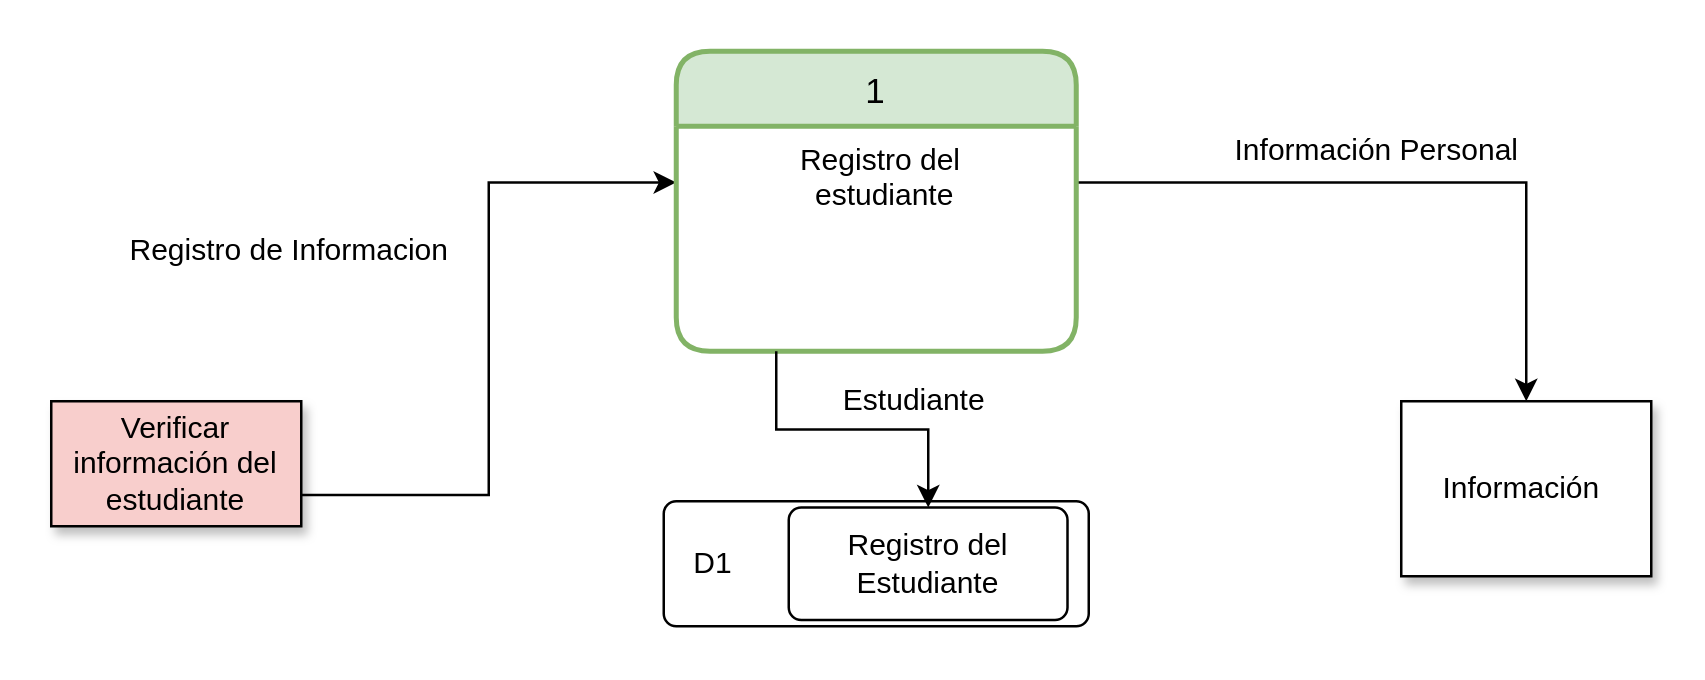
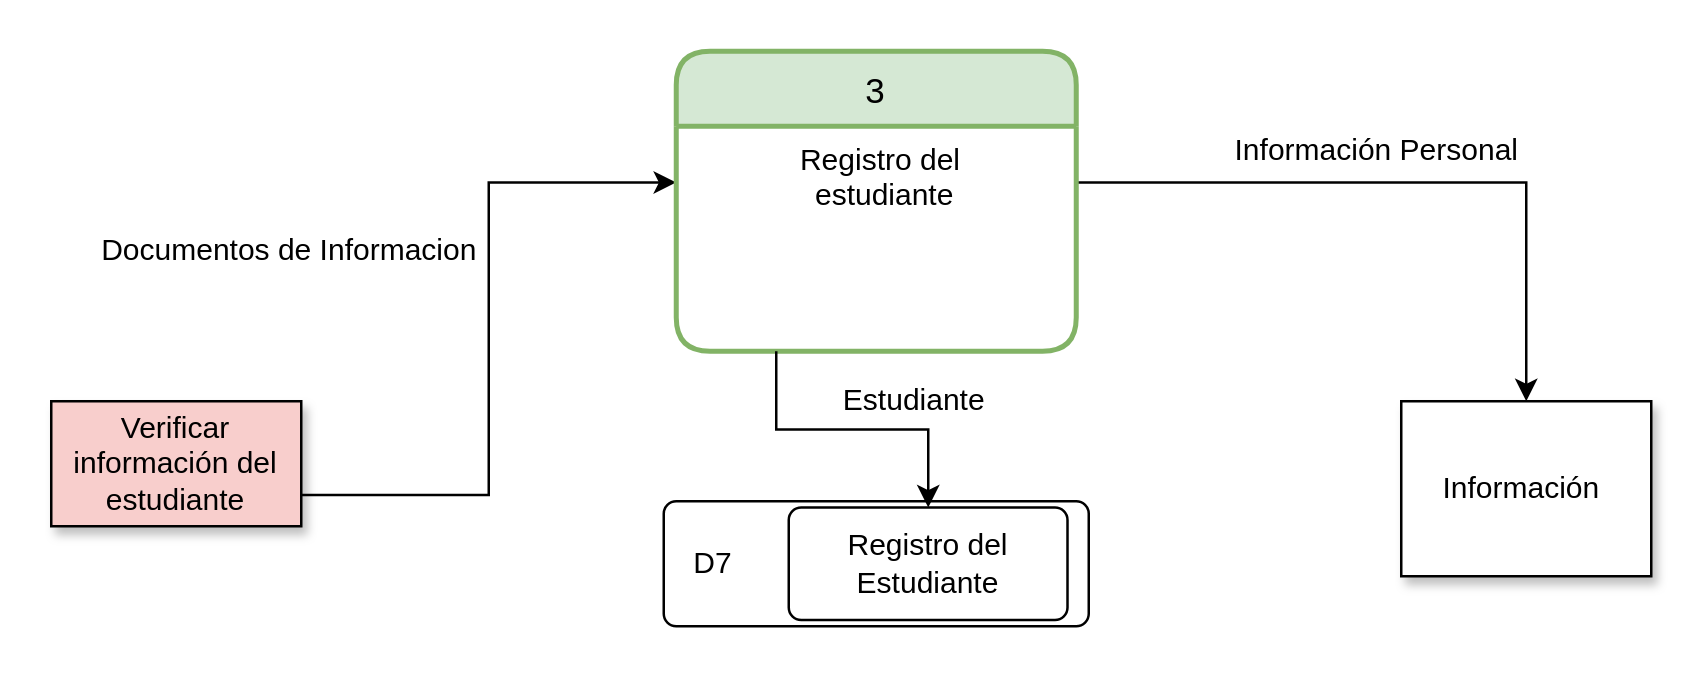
(875, 91) -> (875, 91)
(290, 251) -> (290, 251)
(714, 564) -> (714, 564)
